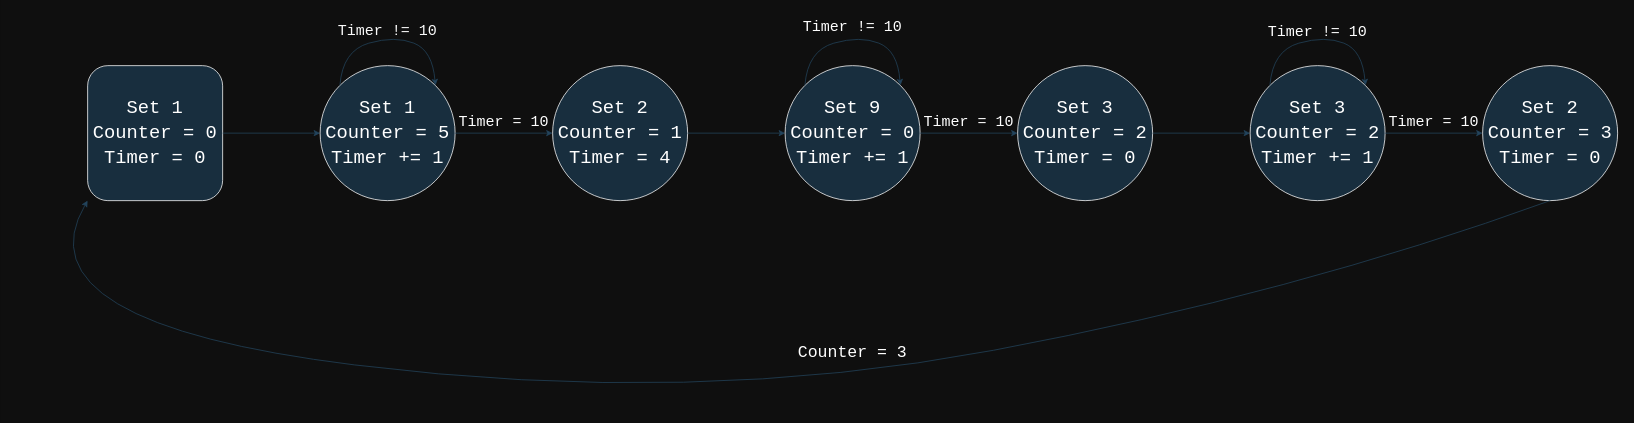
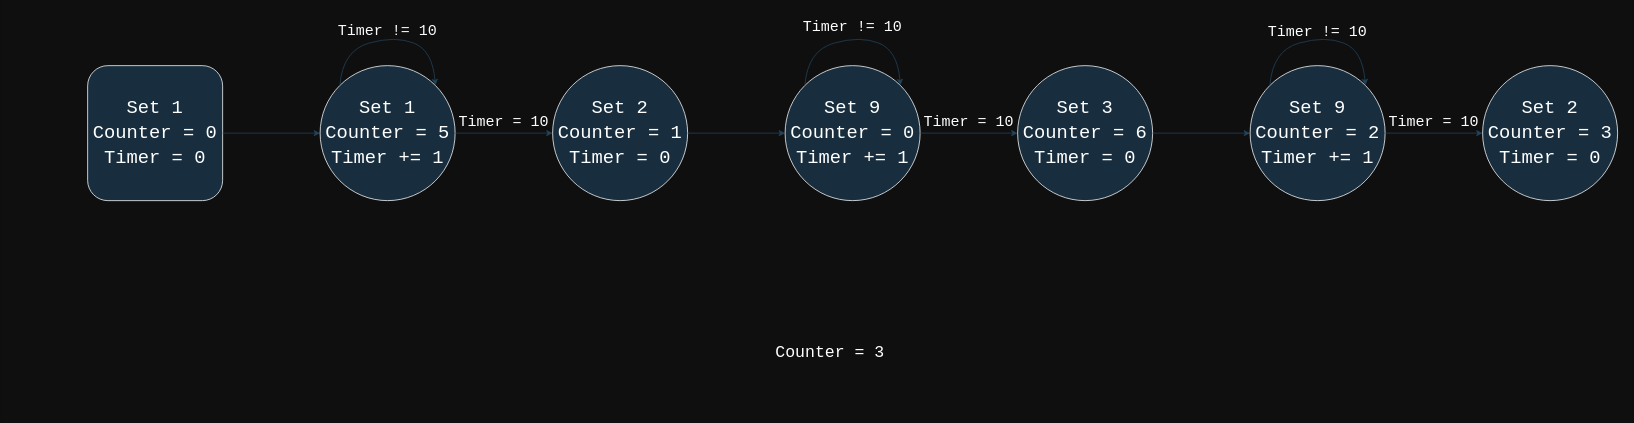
(620, 133) -> (620, 133)
(1085, 133) -> (1085, 133)
(1317, 133) -> (1317, 133)
(1079, 333) -> none
(852, 354) -> (830, 354)
